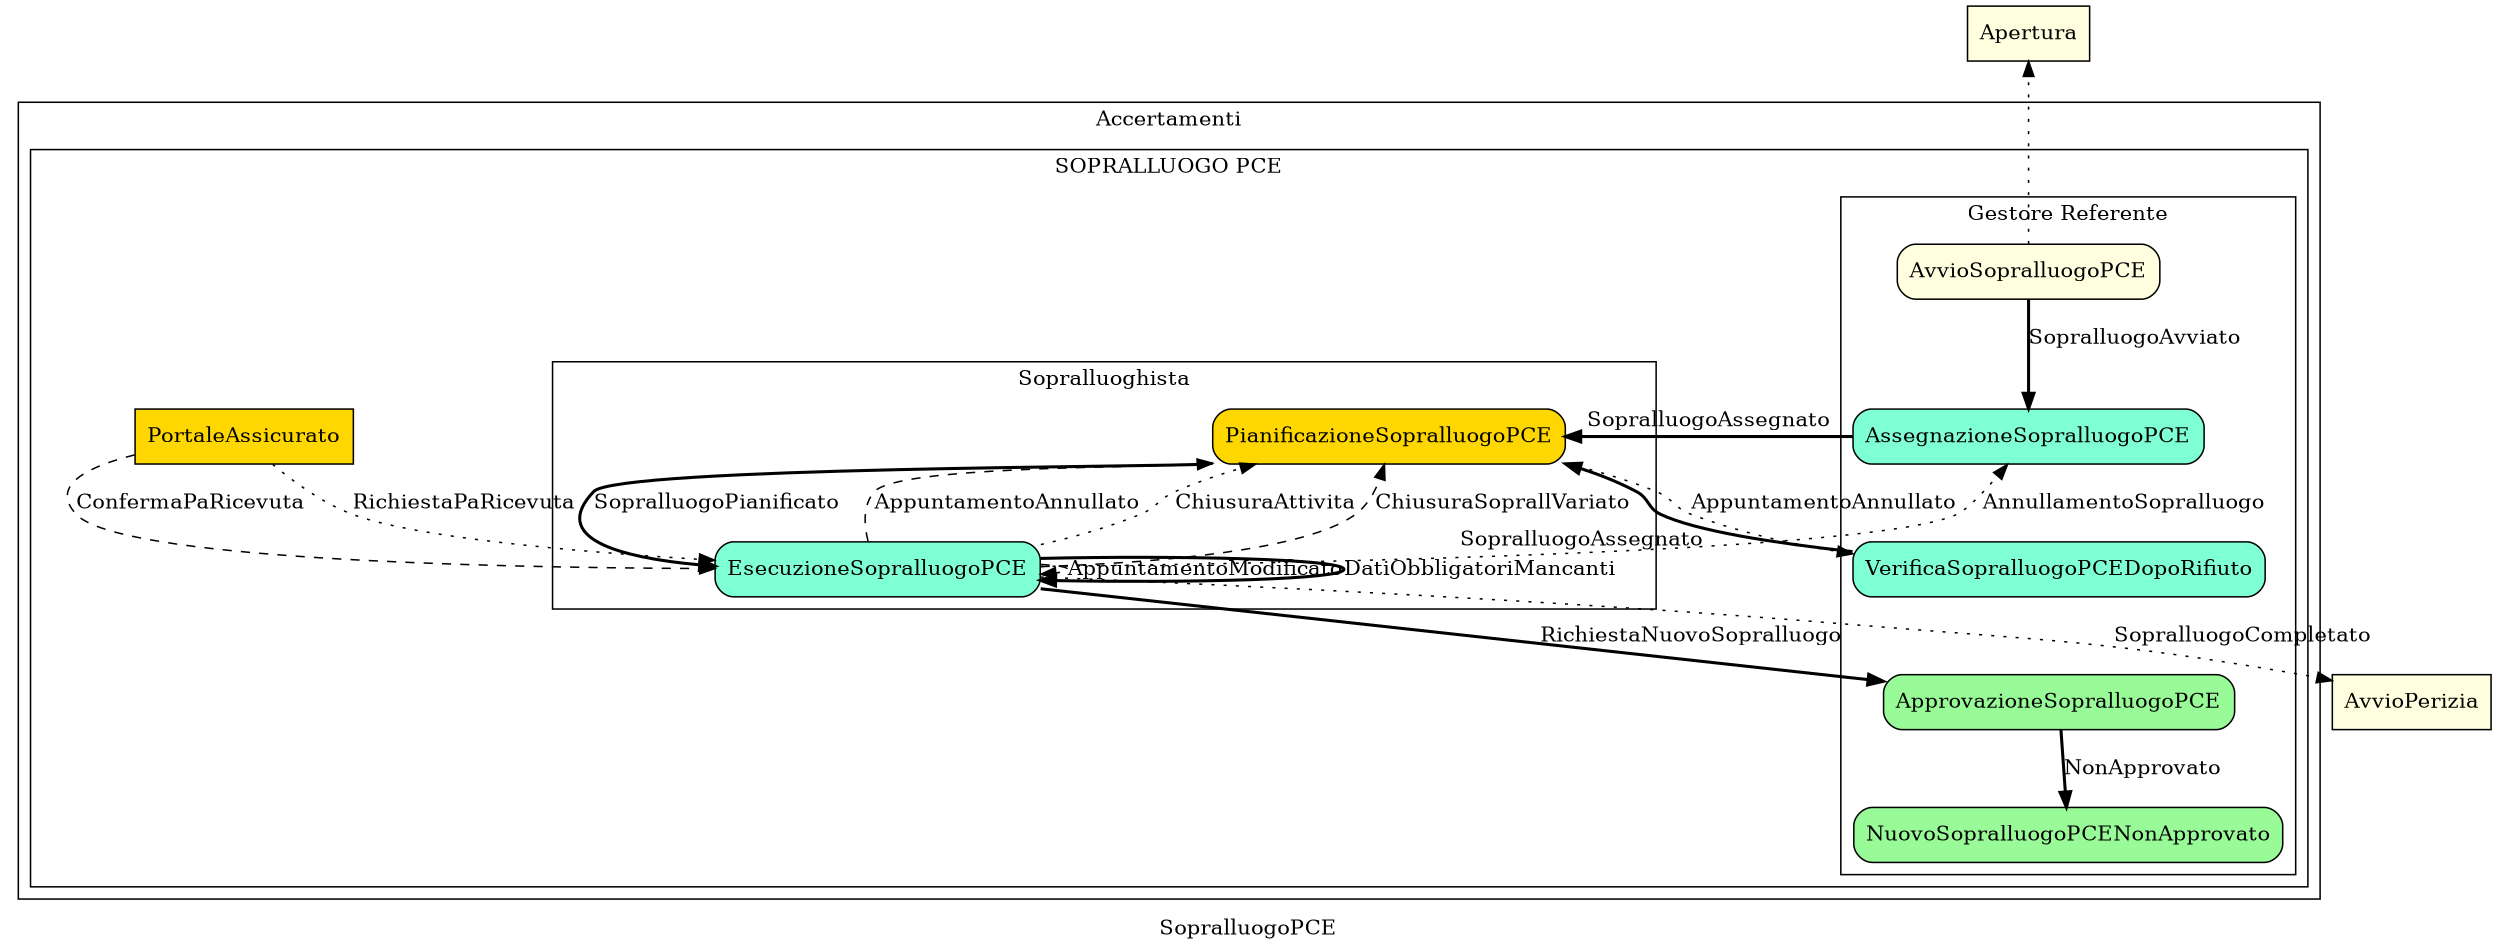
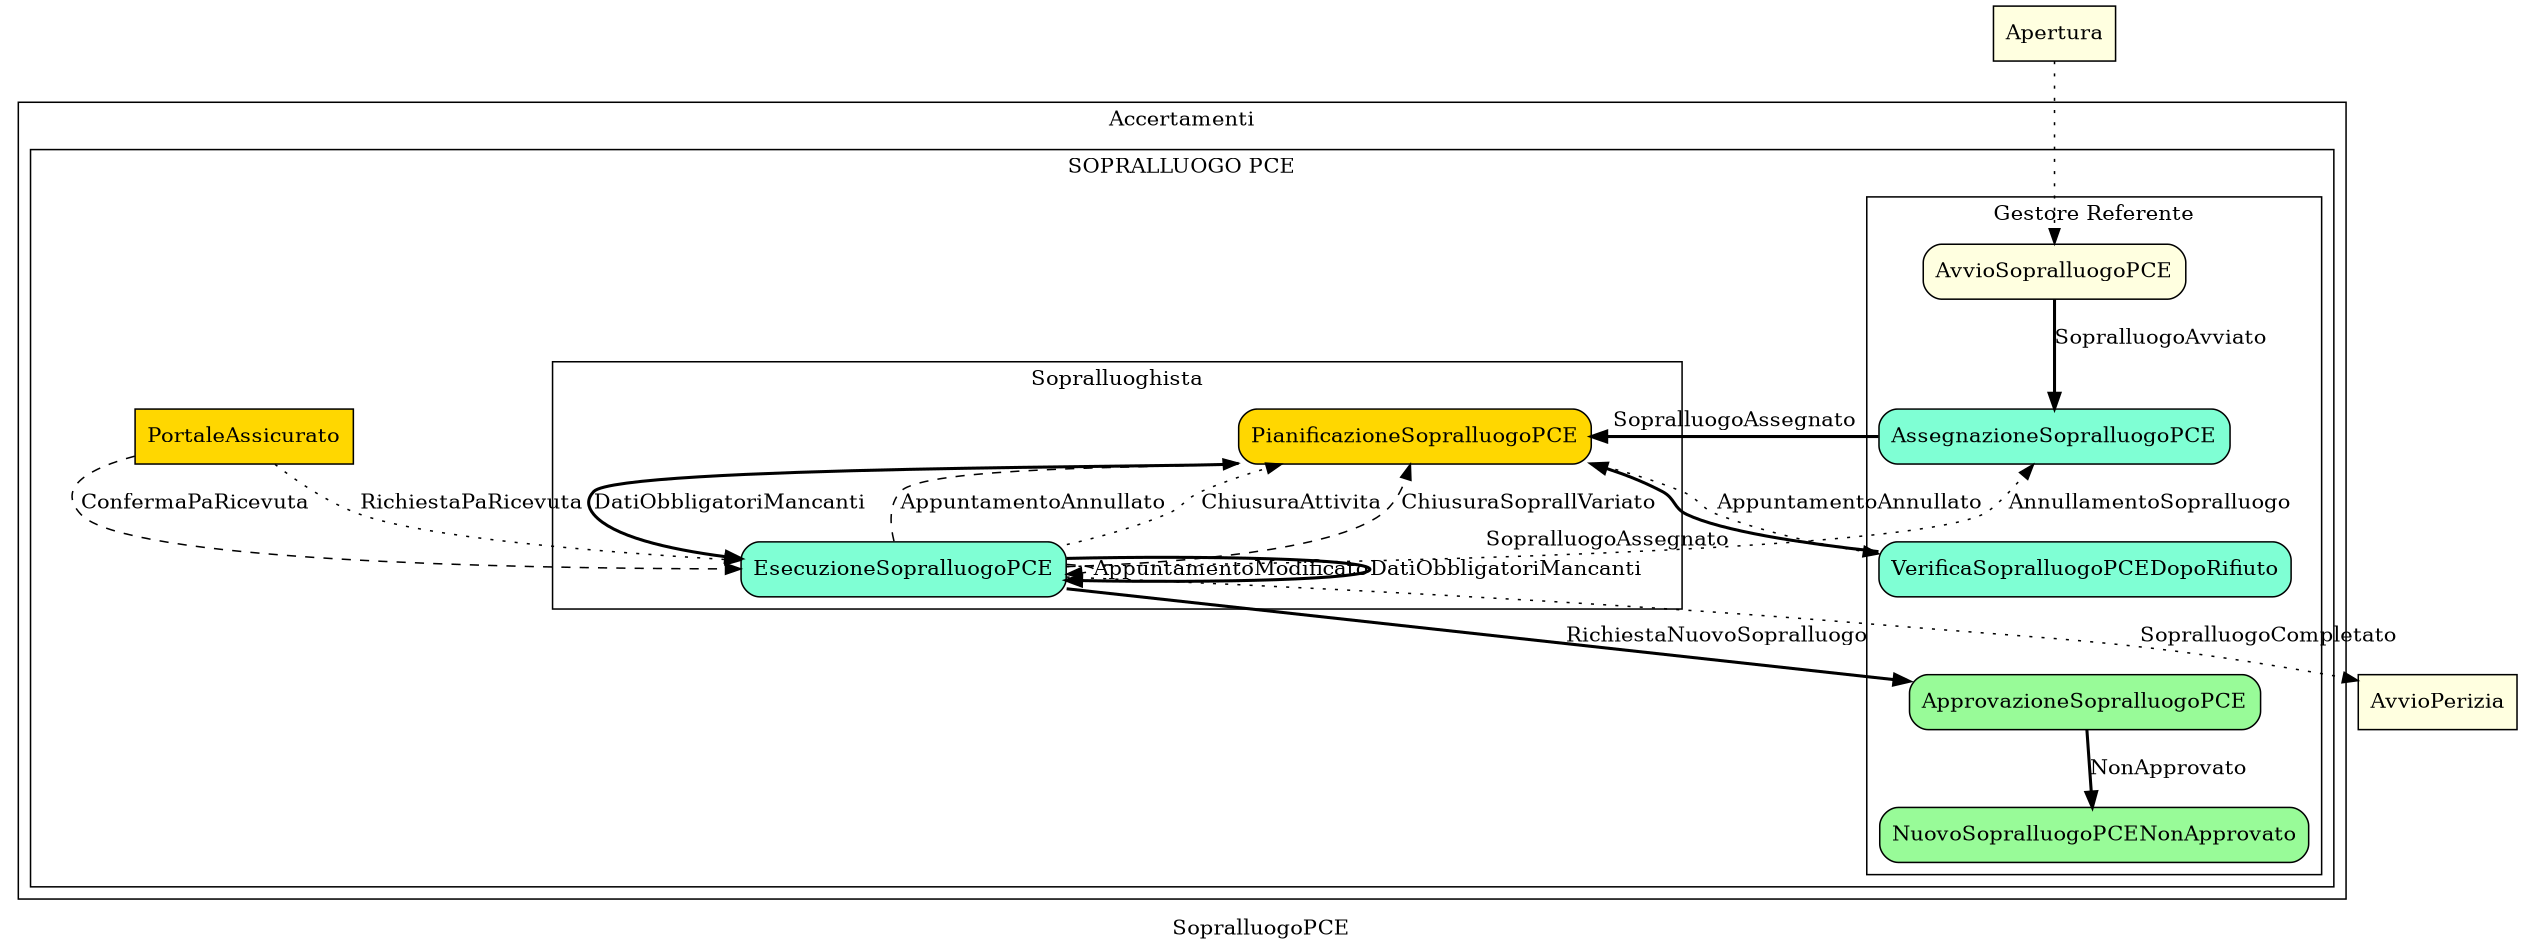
(2029, 160) -> (2055, 136)
(717, 503) -> (730, 503)
